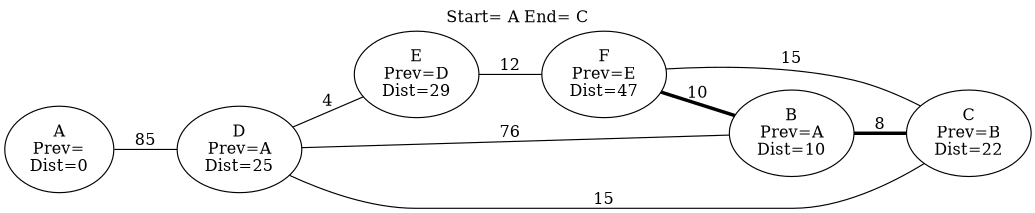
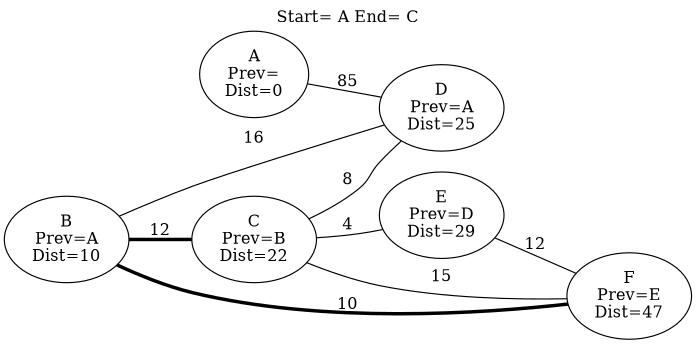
(328, 112) -> (350, 235)
(880, 125) -> (160, 231)
(510, 133) -> (254, 138)
(604, 200) -> (348, 180)
